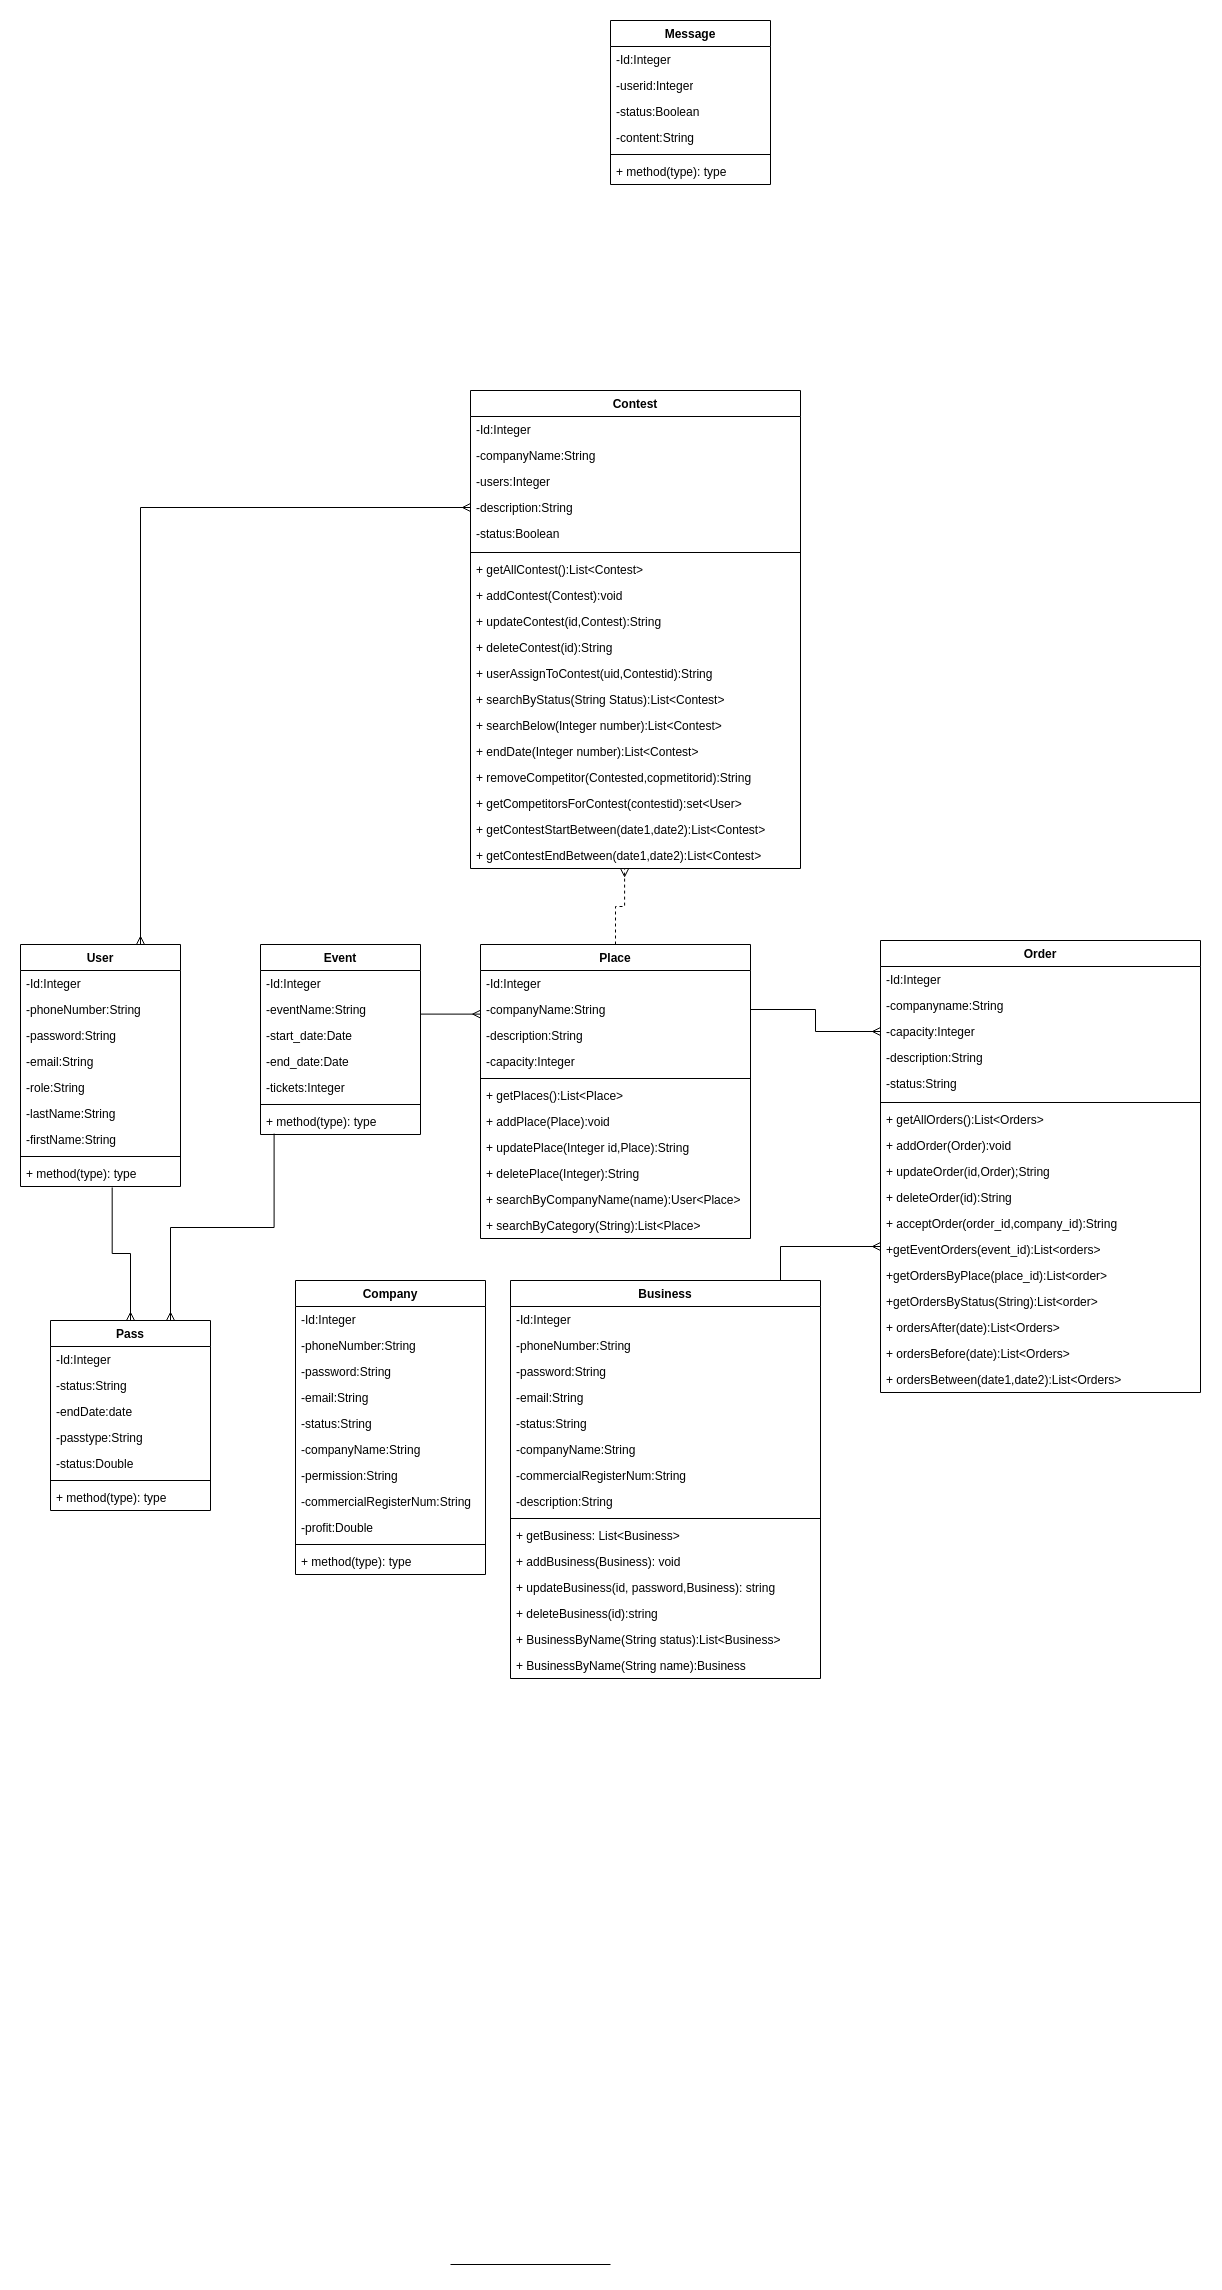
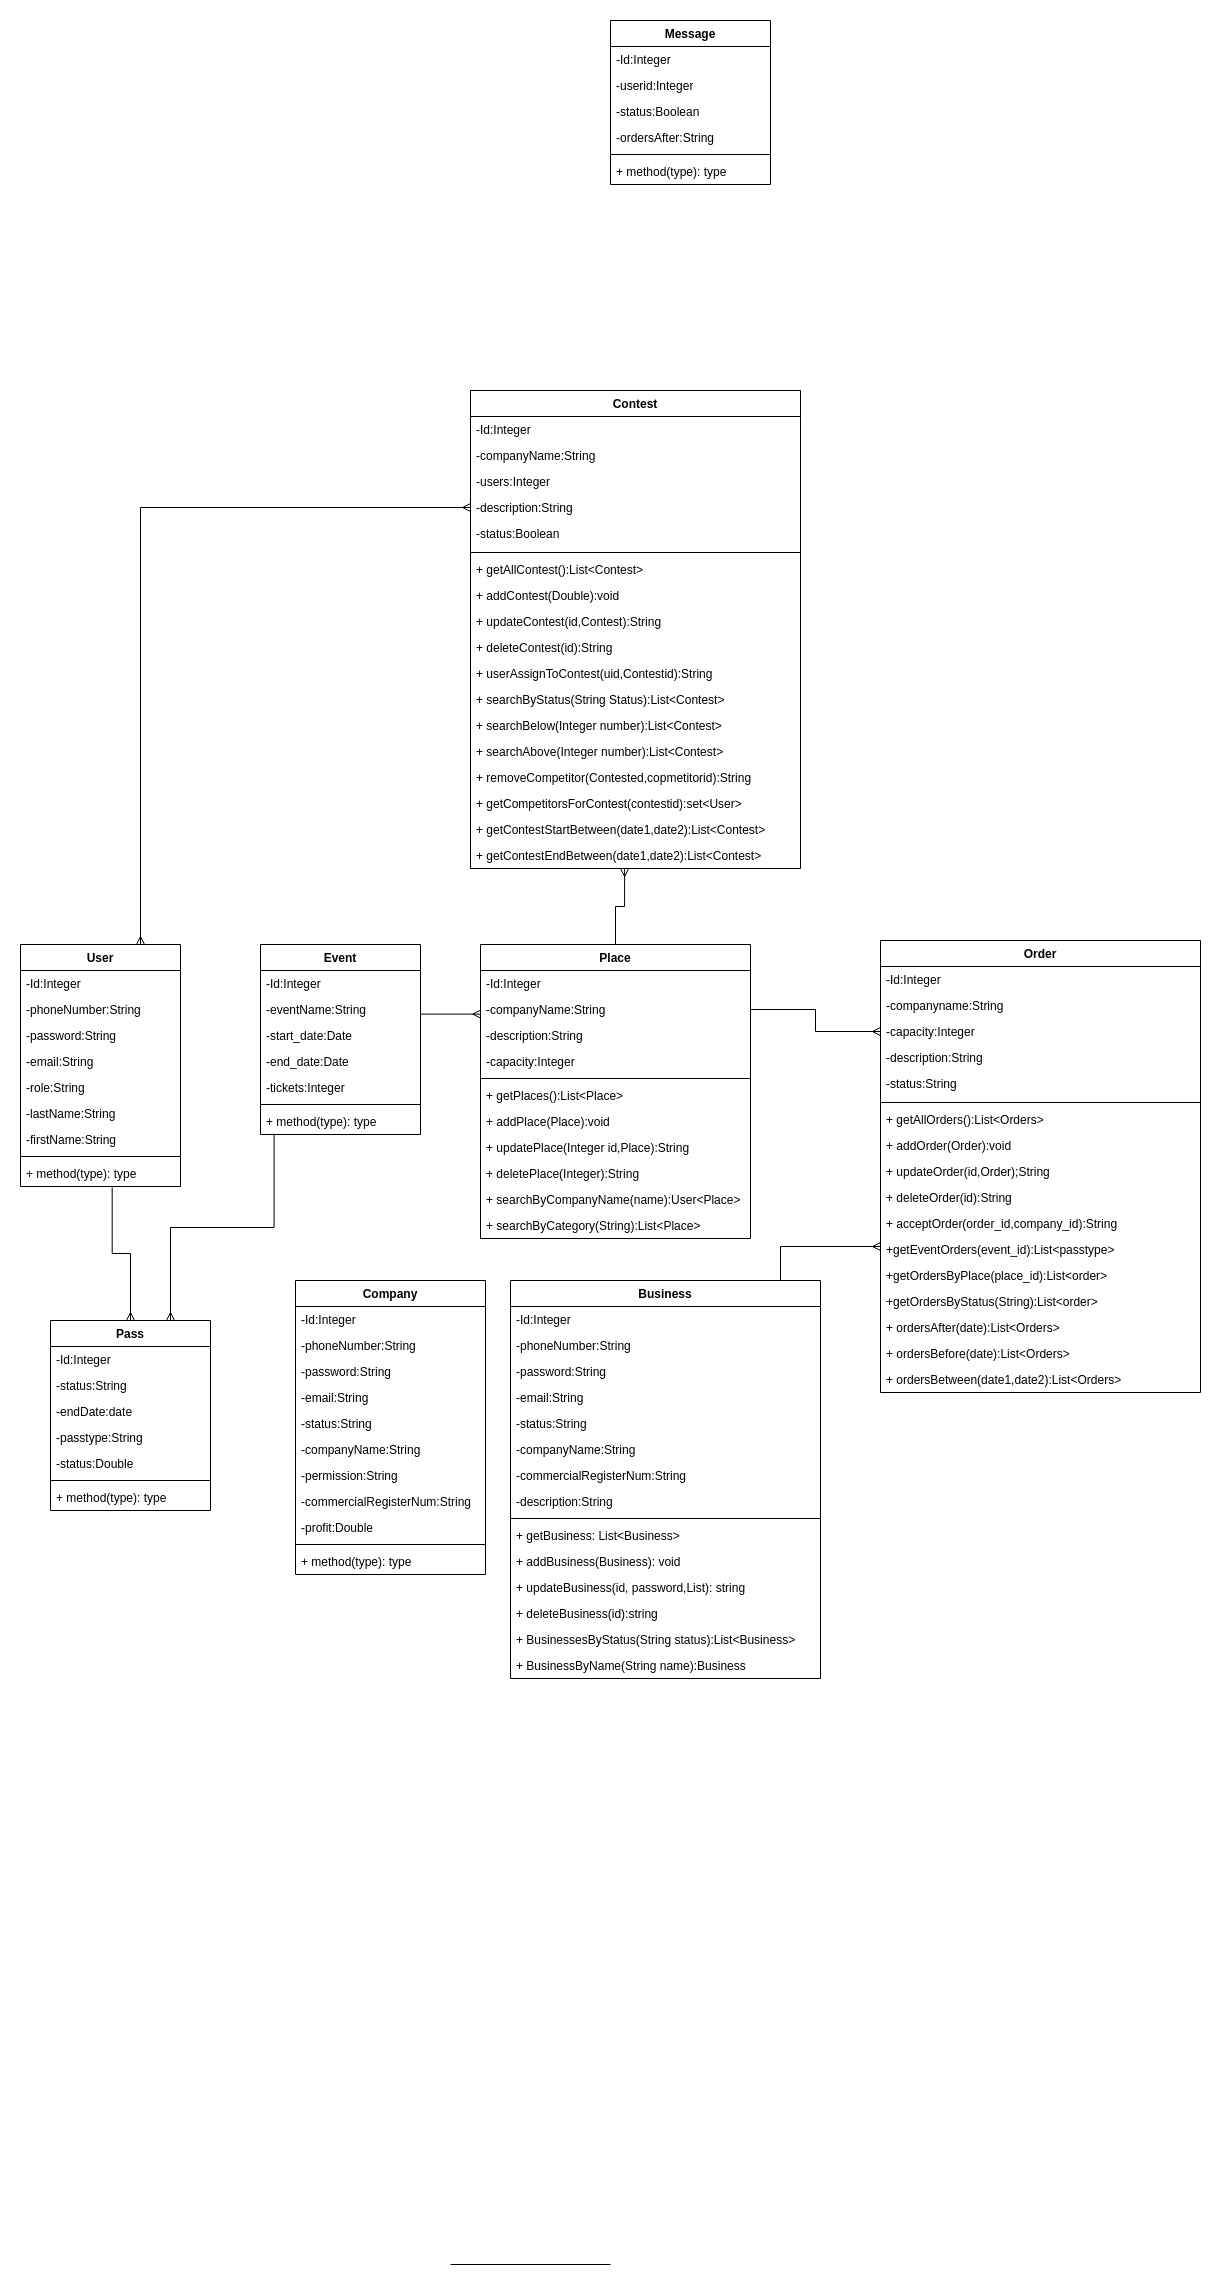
(664, 139) -> (677, 139)
(559, 597) -> (554, 597)
(601, 753) -> (615, 753)
(620, 907) -> (620, 907)
(1010, 1251) -> (1016, 1251)
(659, 1589) -> (645, 1589)
(660, 1641) -> (667, 1648)
